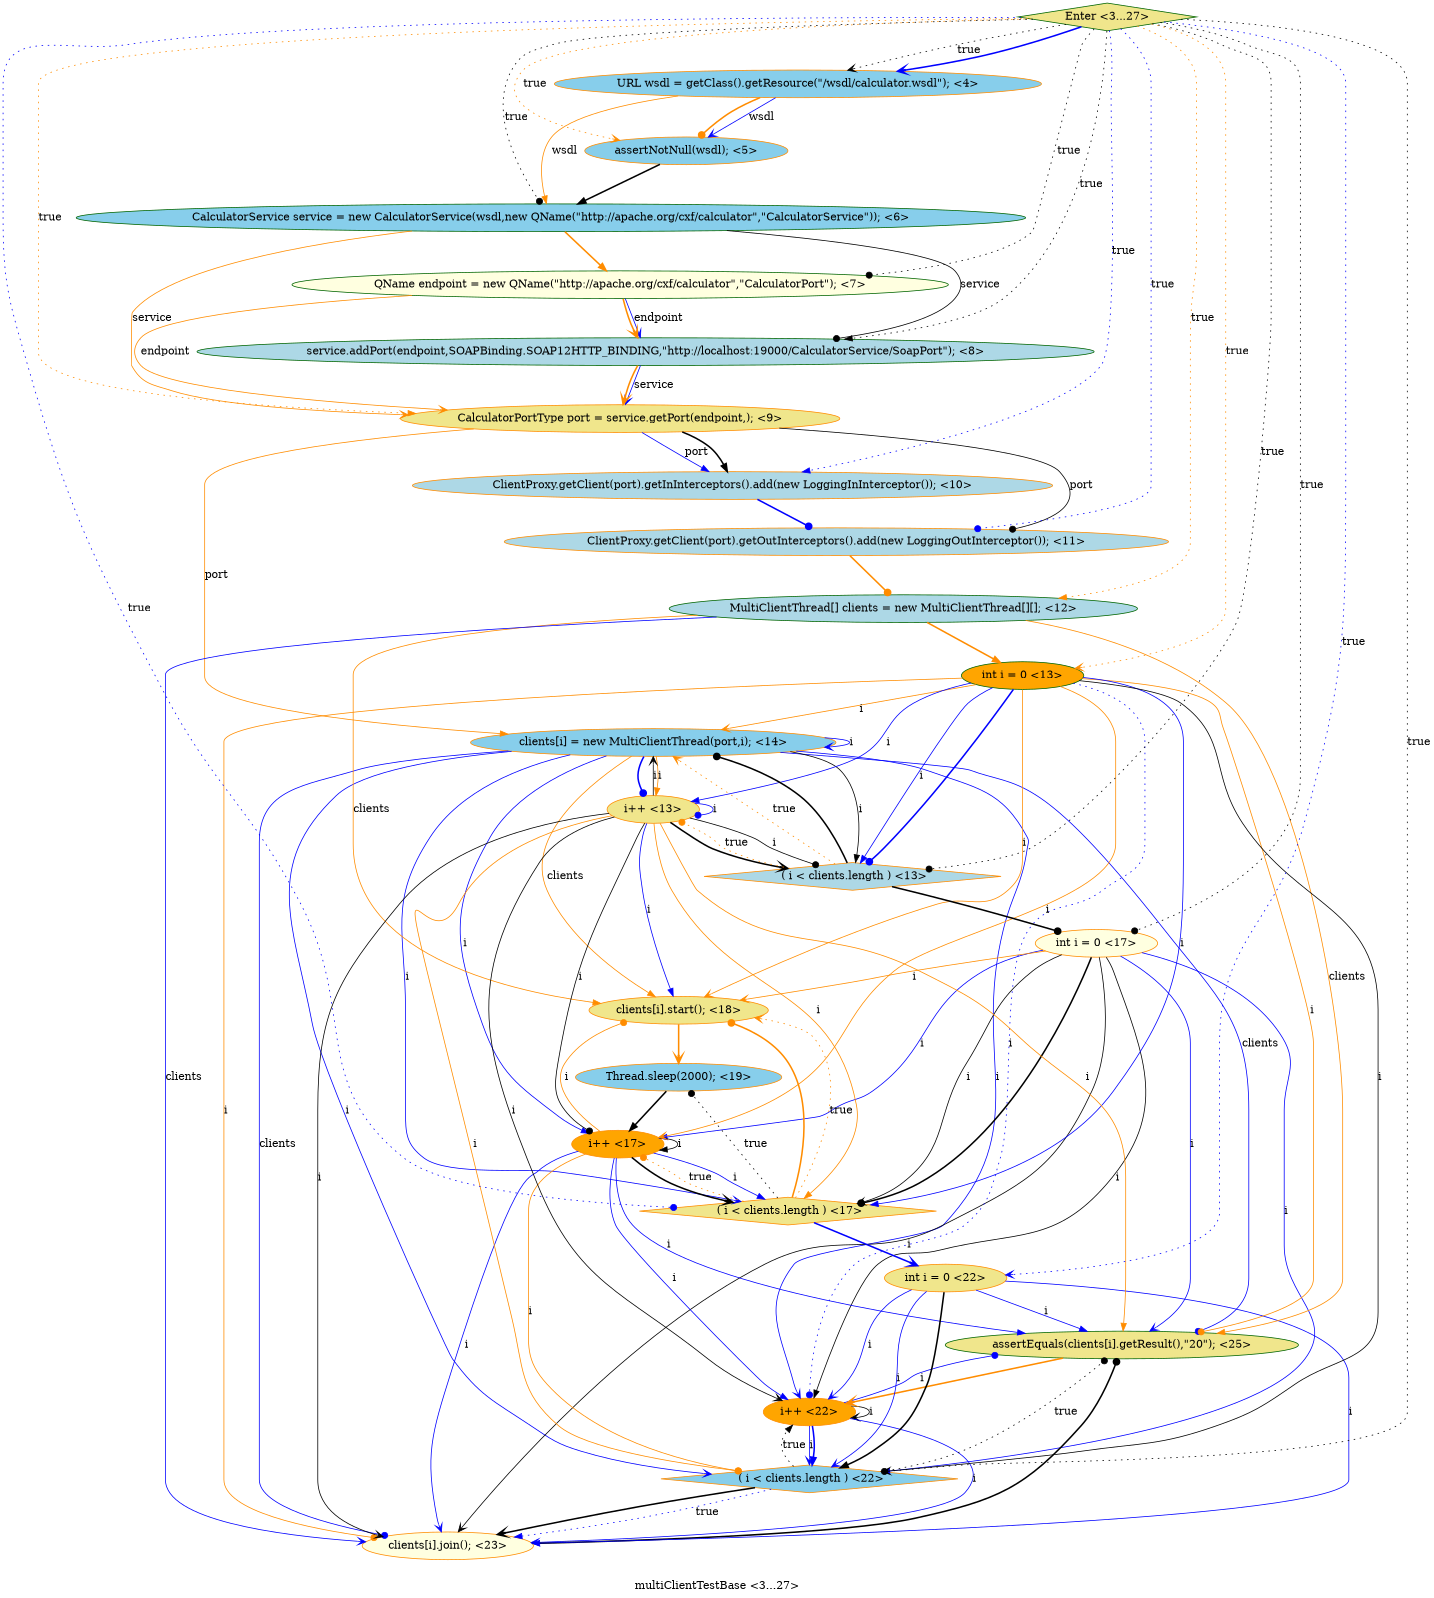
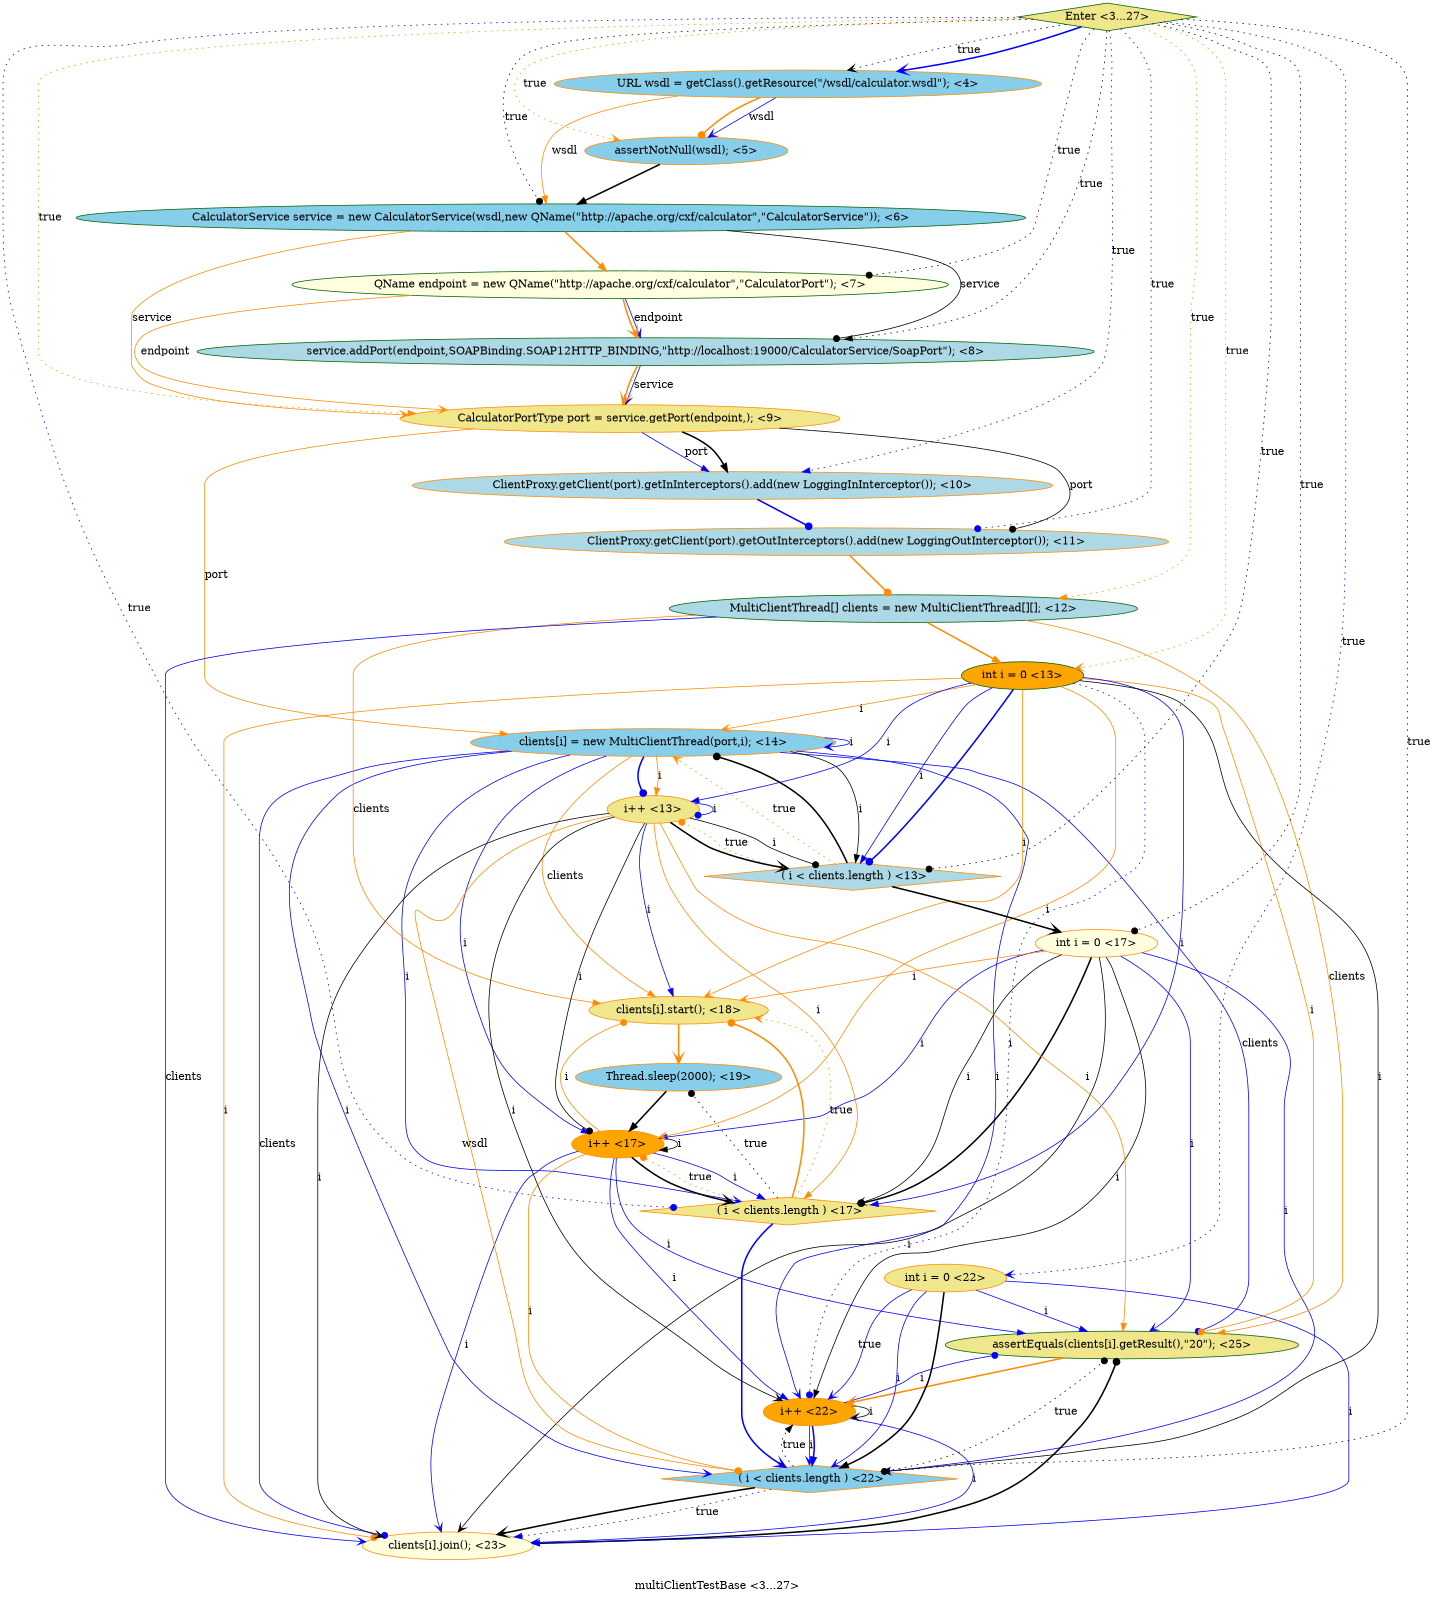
(653, 780) -> none
(973, 907) -> (973, 907)
(475, 1144) -> (475, 1144)
(855, 1240) -> (742, 1346)
(870, 1345) -> (870, 1345)
